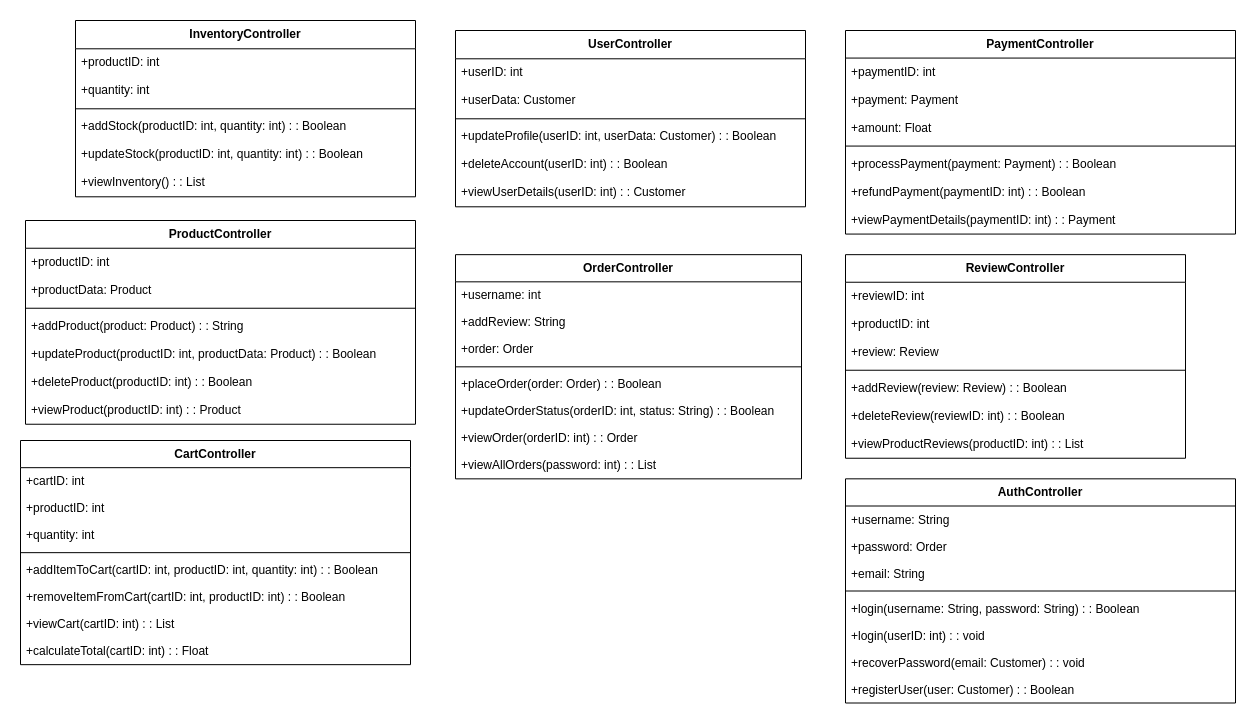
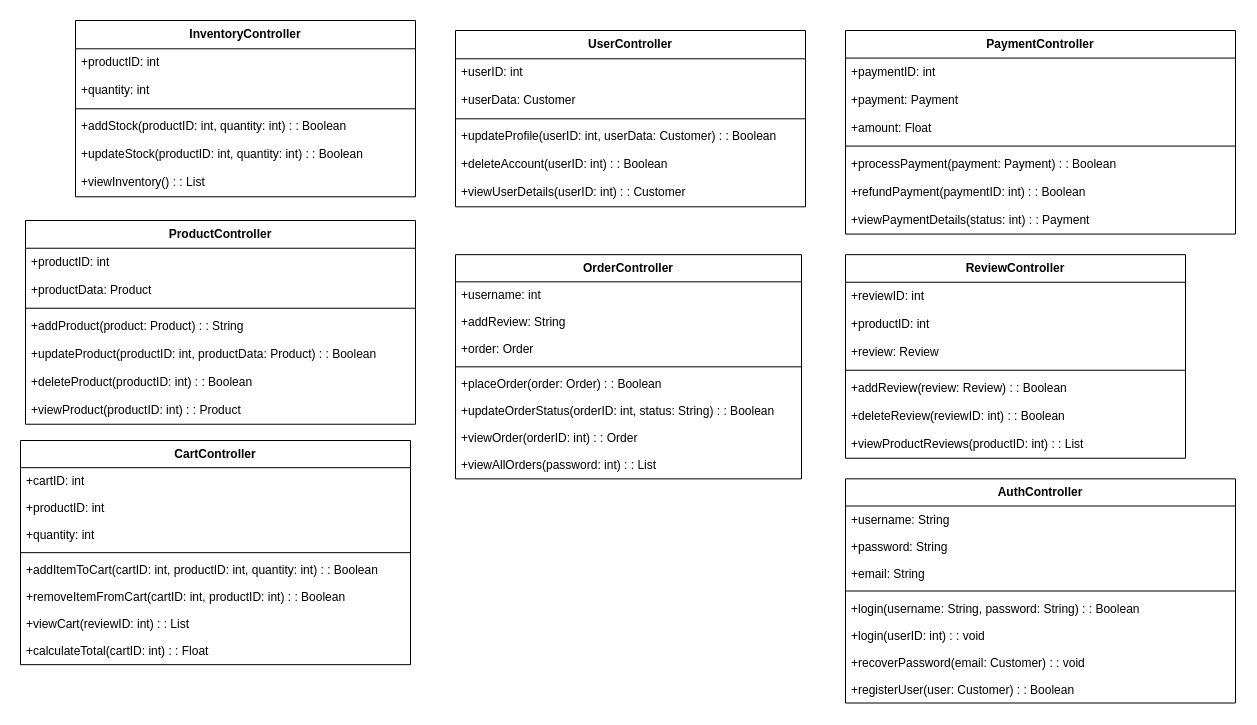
(992, 220) -> (982, 220)
(902, 547) -> (903, 547)
(115, 624) -> (120, 624)
